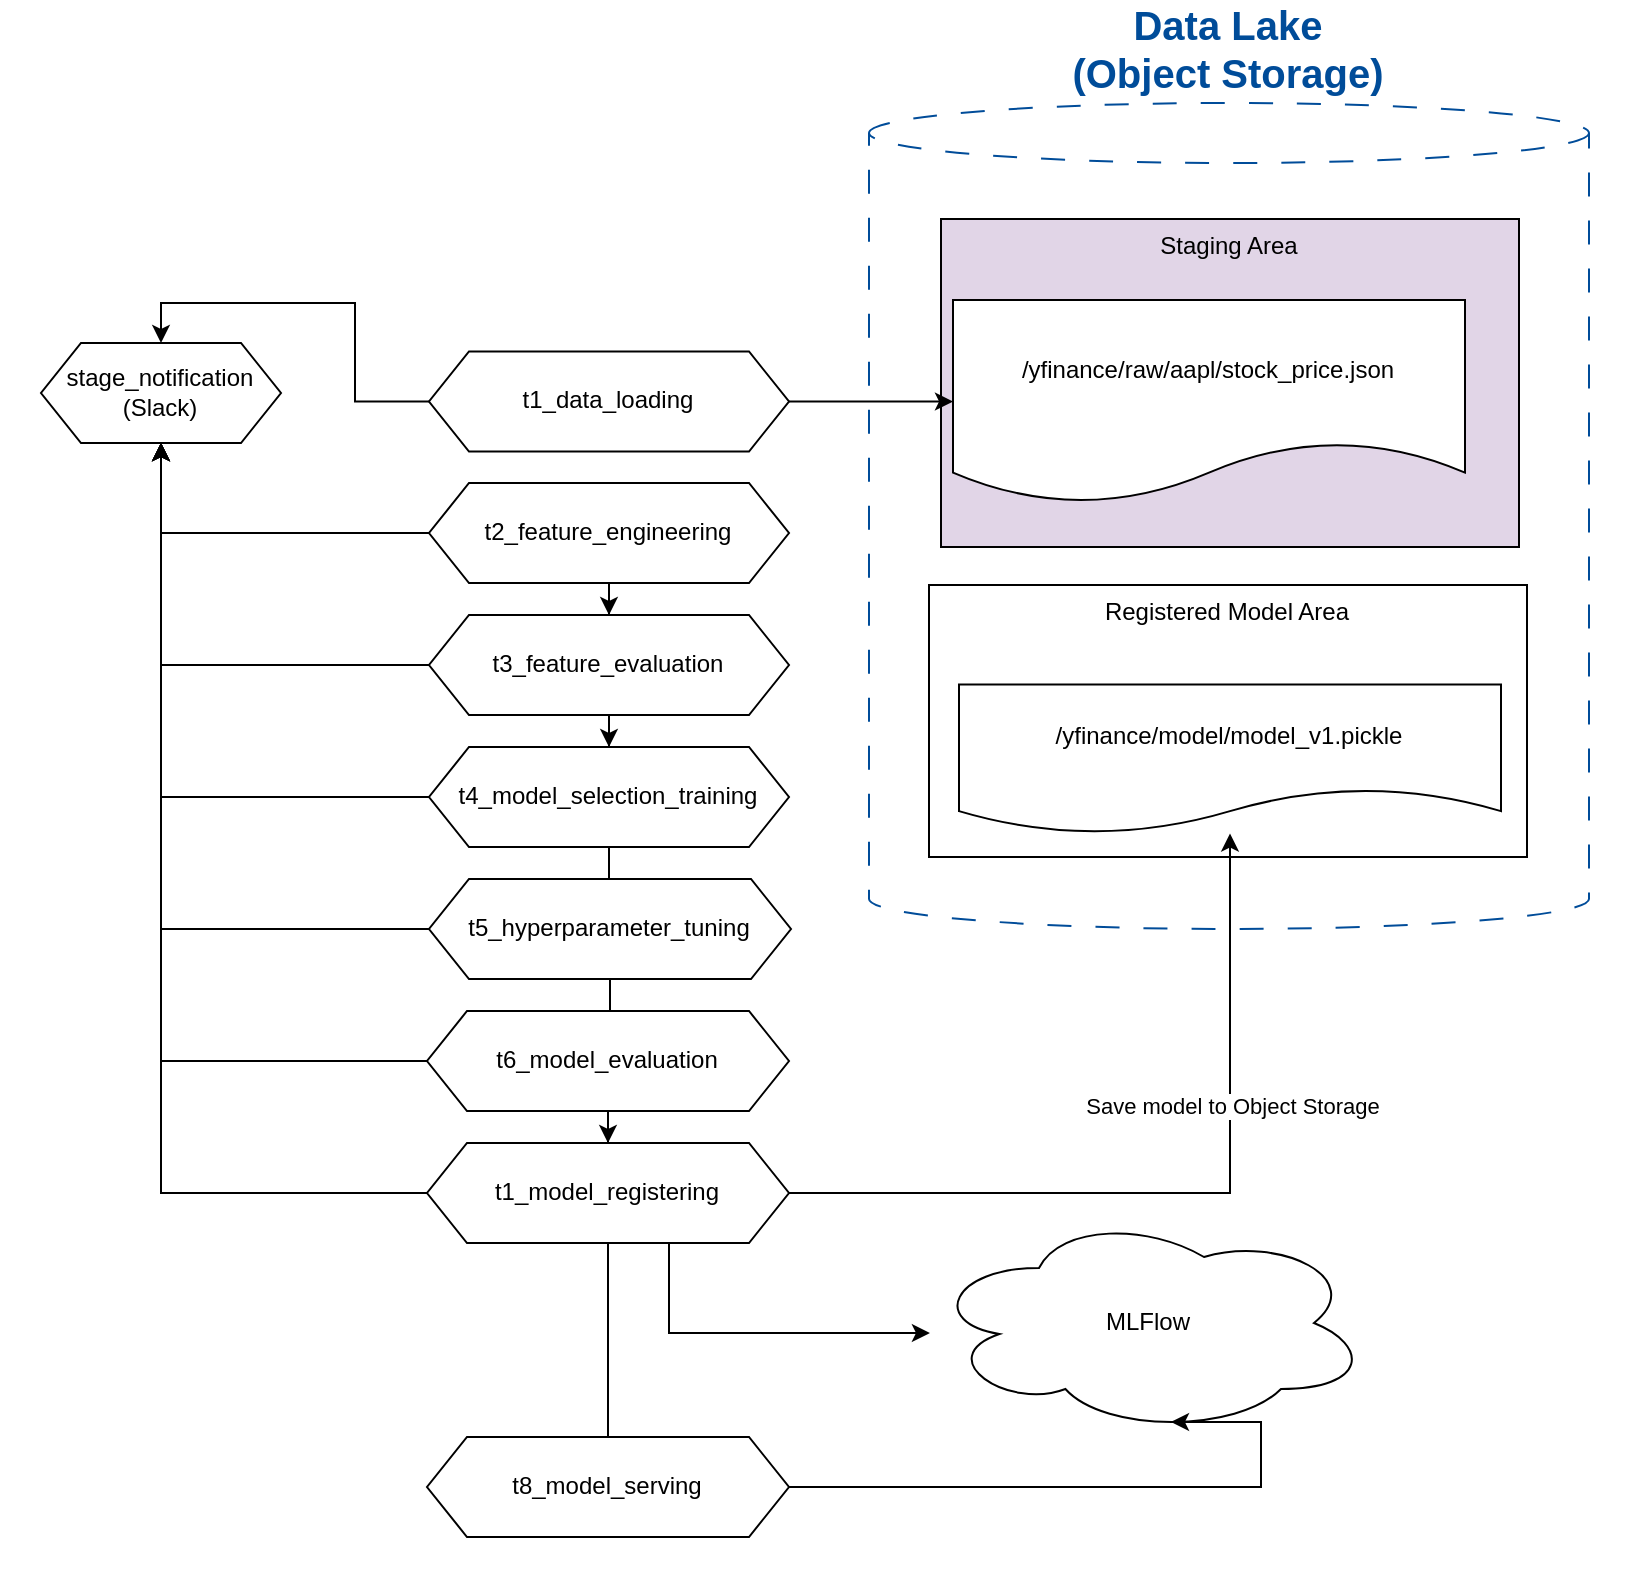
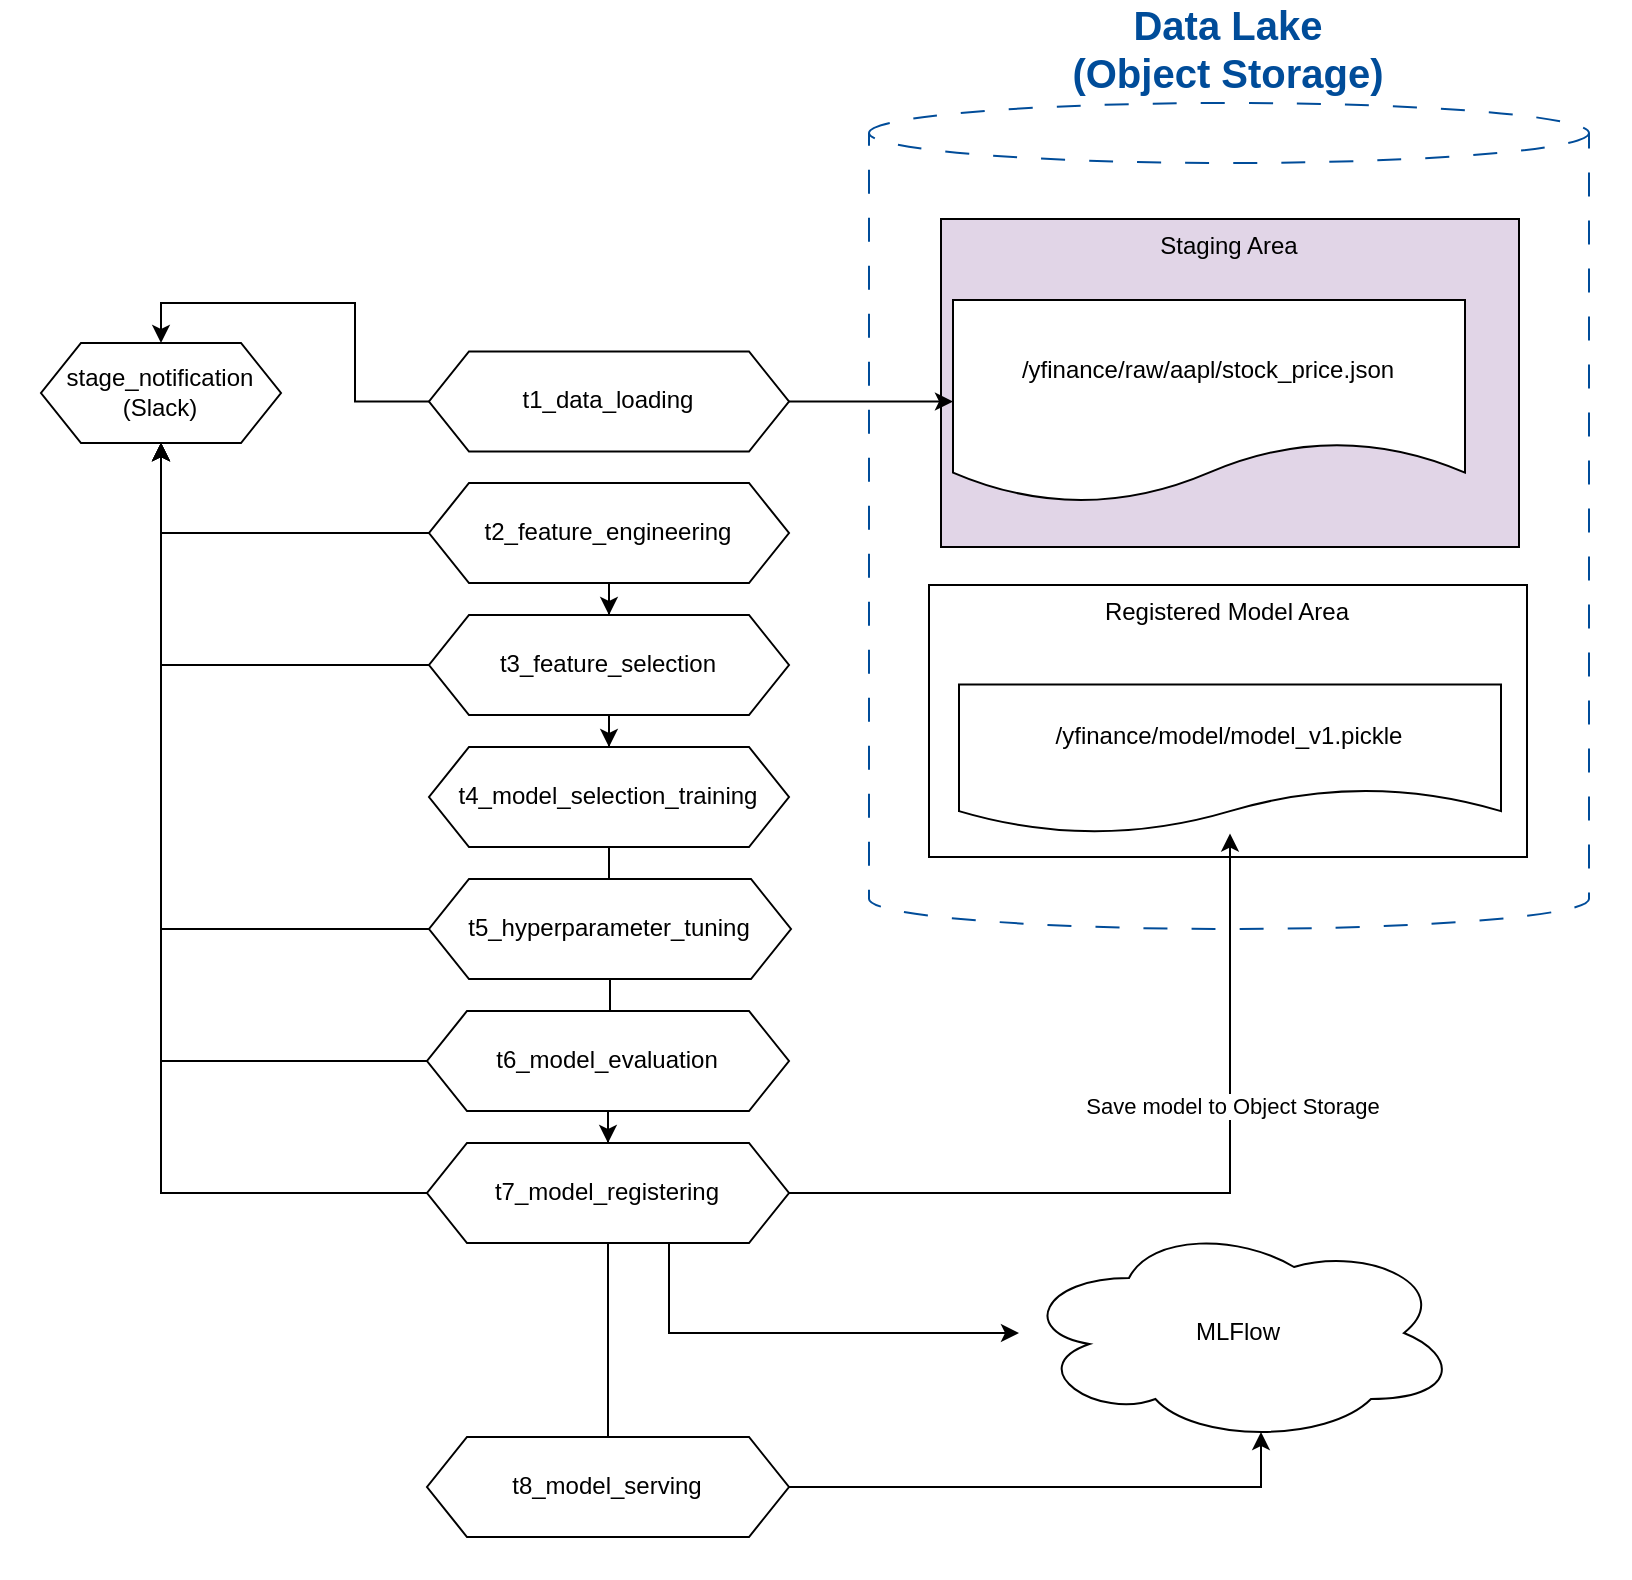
(609, 665) -> (609, 665)
(297, 797) -> none
(608, 1193) -> (608, 1193)
(1149, 1323) -> (1239, 1333)
